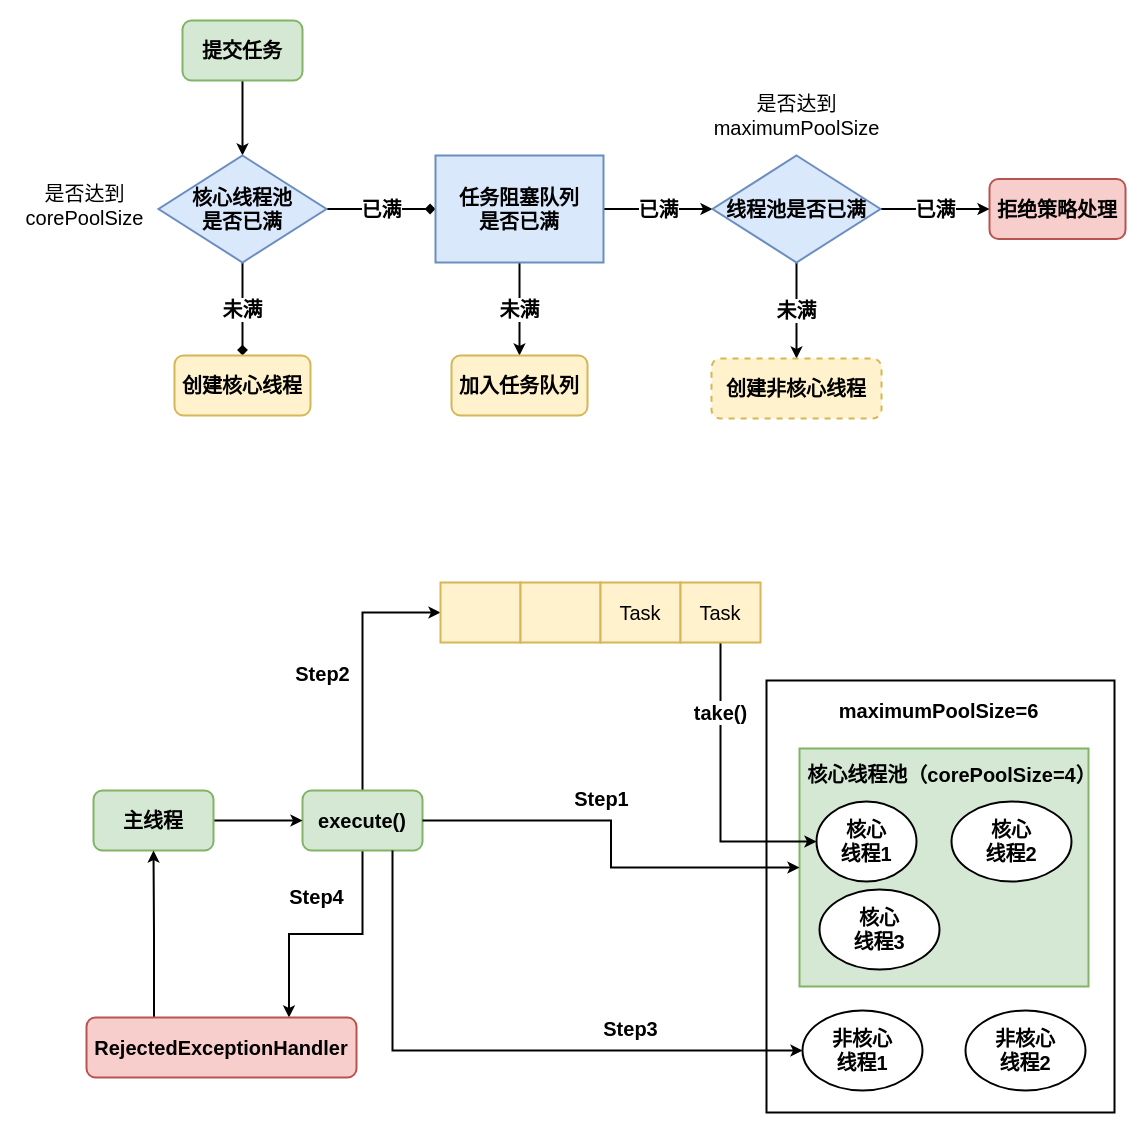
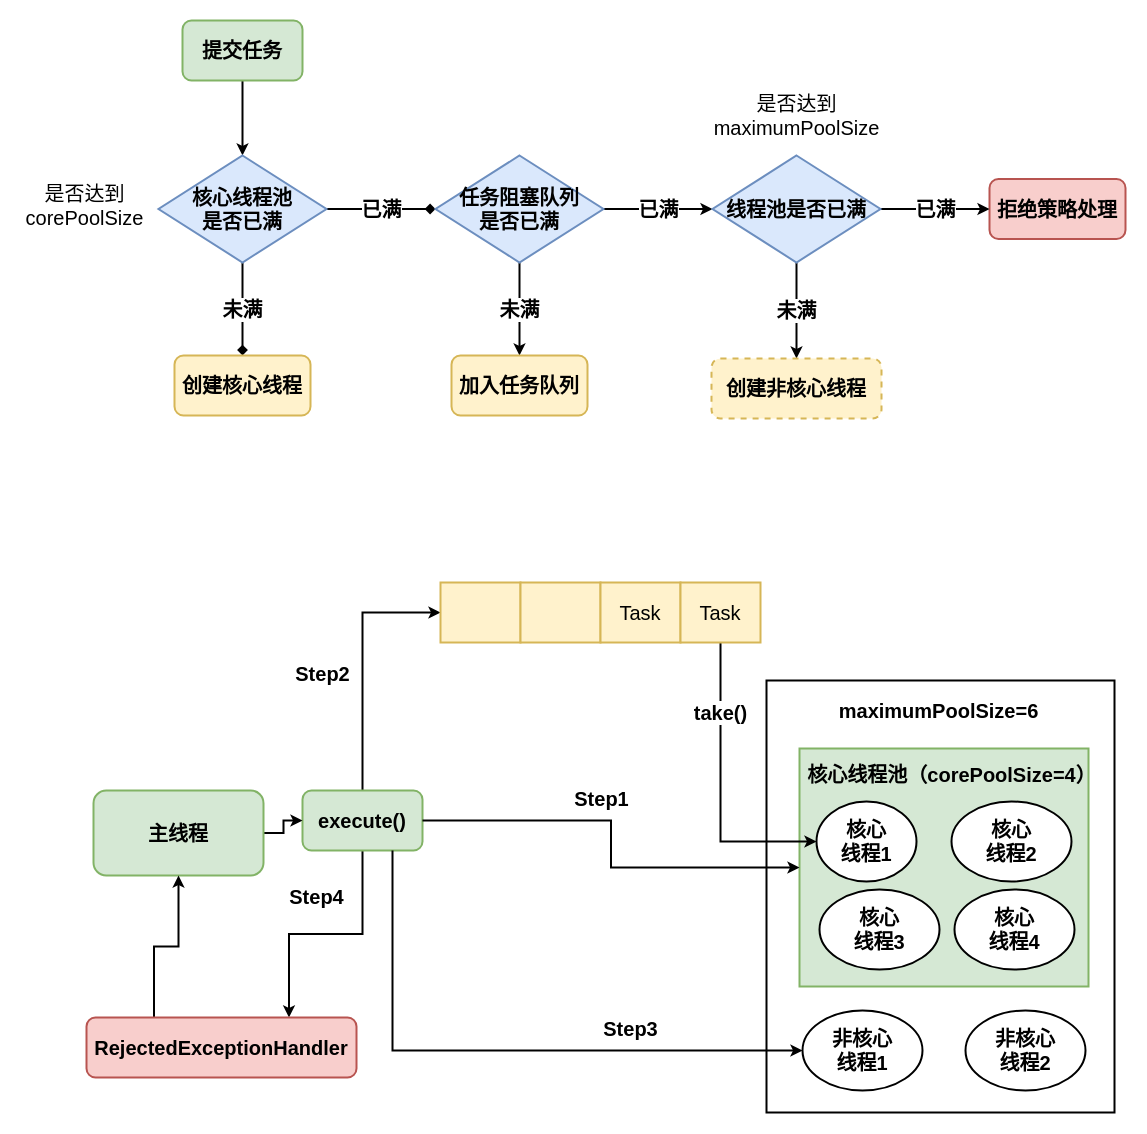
(520, 209) -> (520, 209)
(154, 821) -> (179, 833)
none -> (1015, 930)
